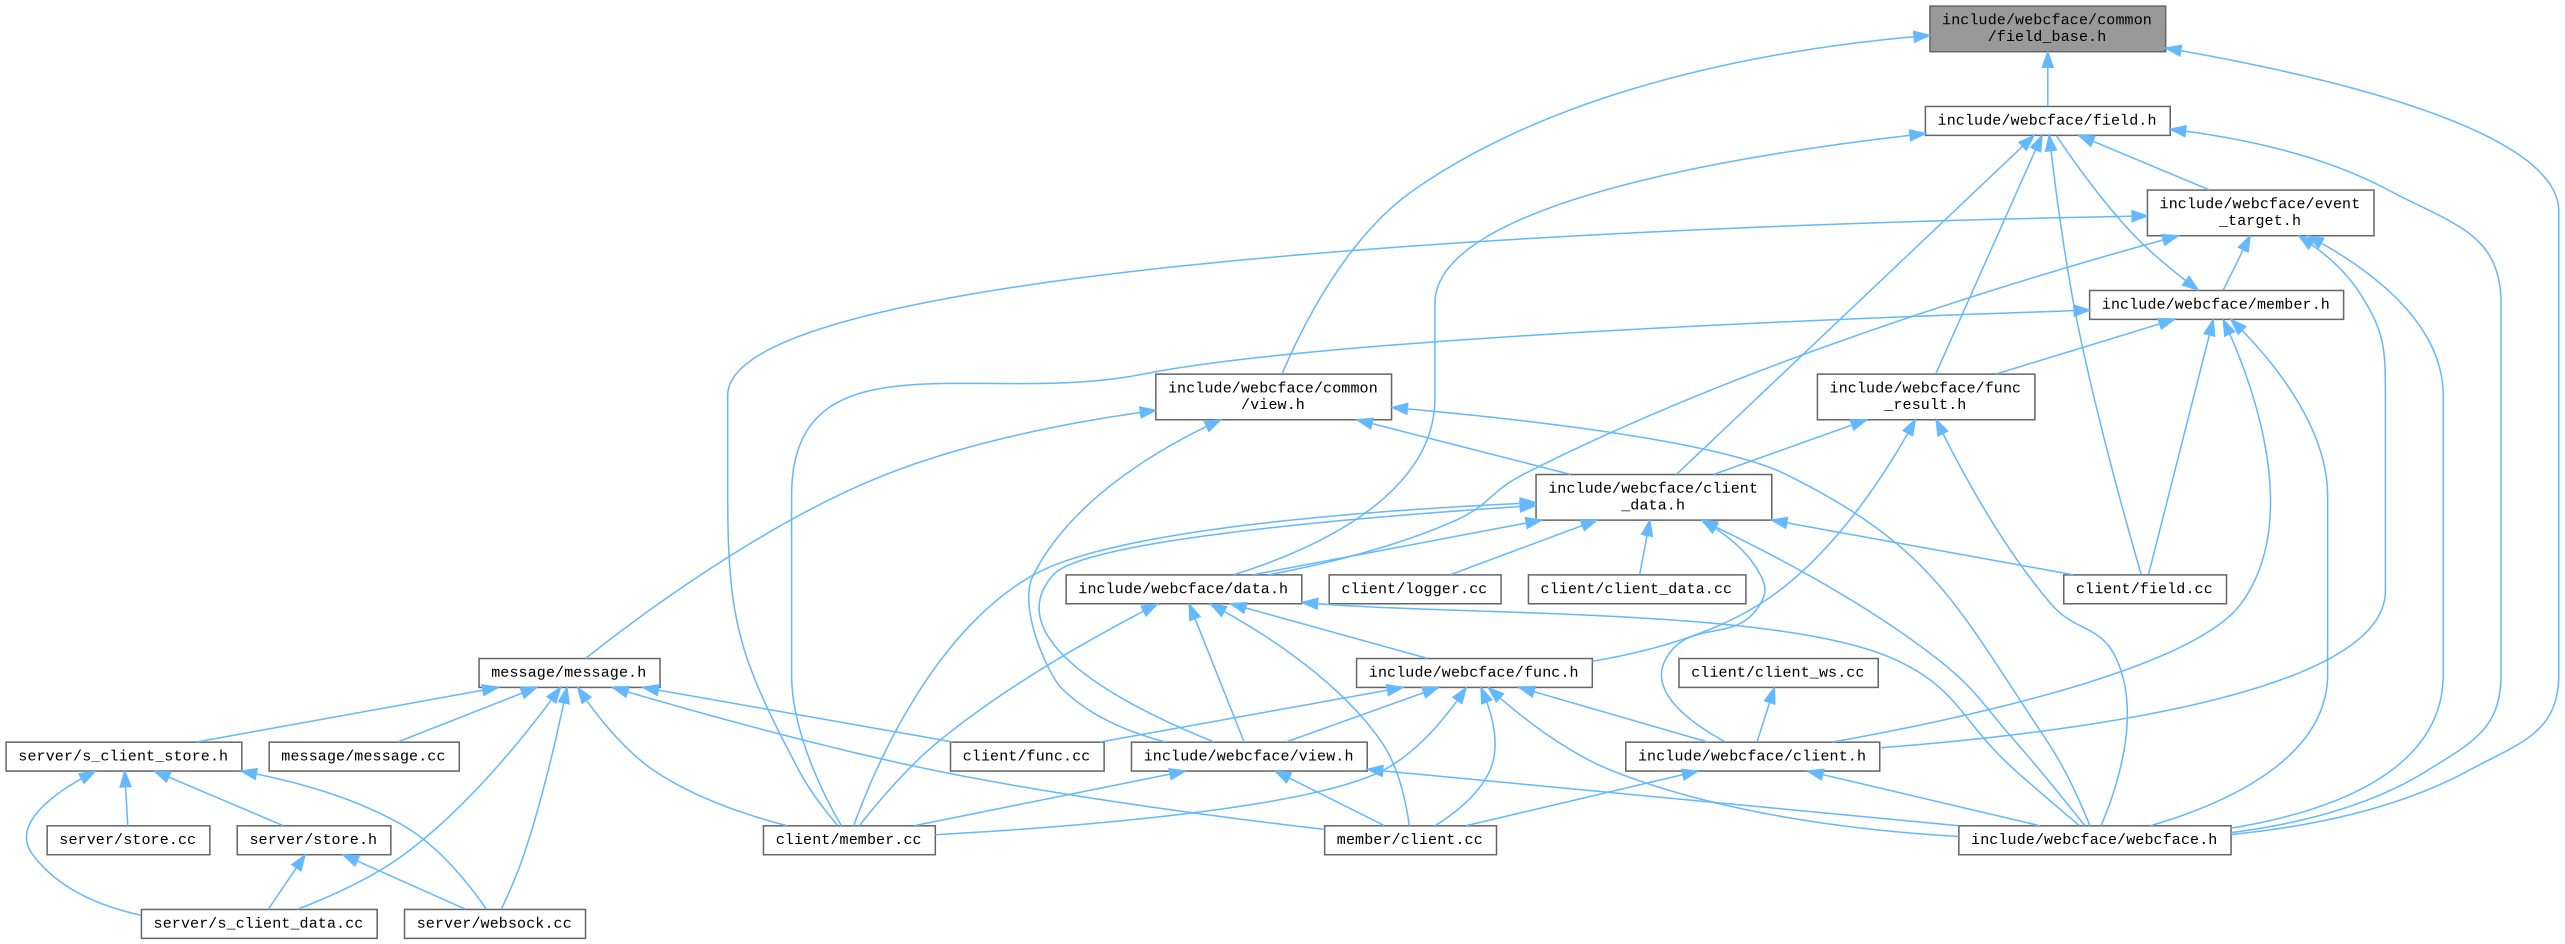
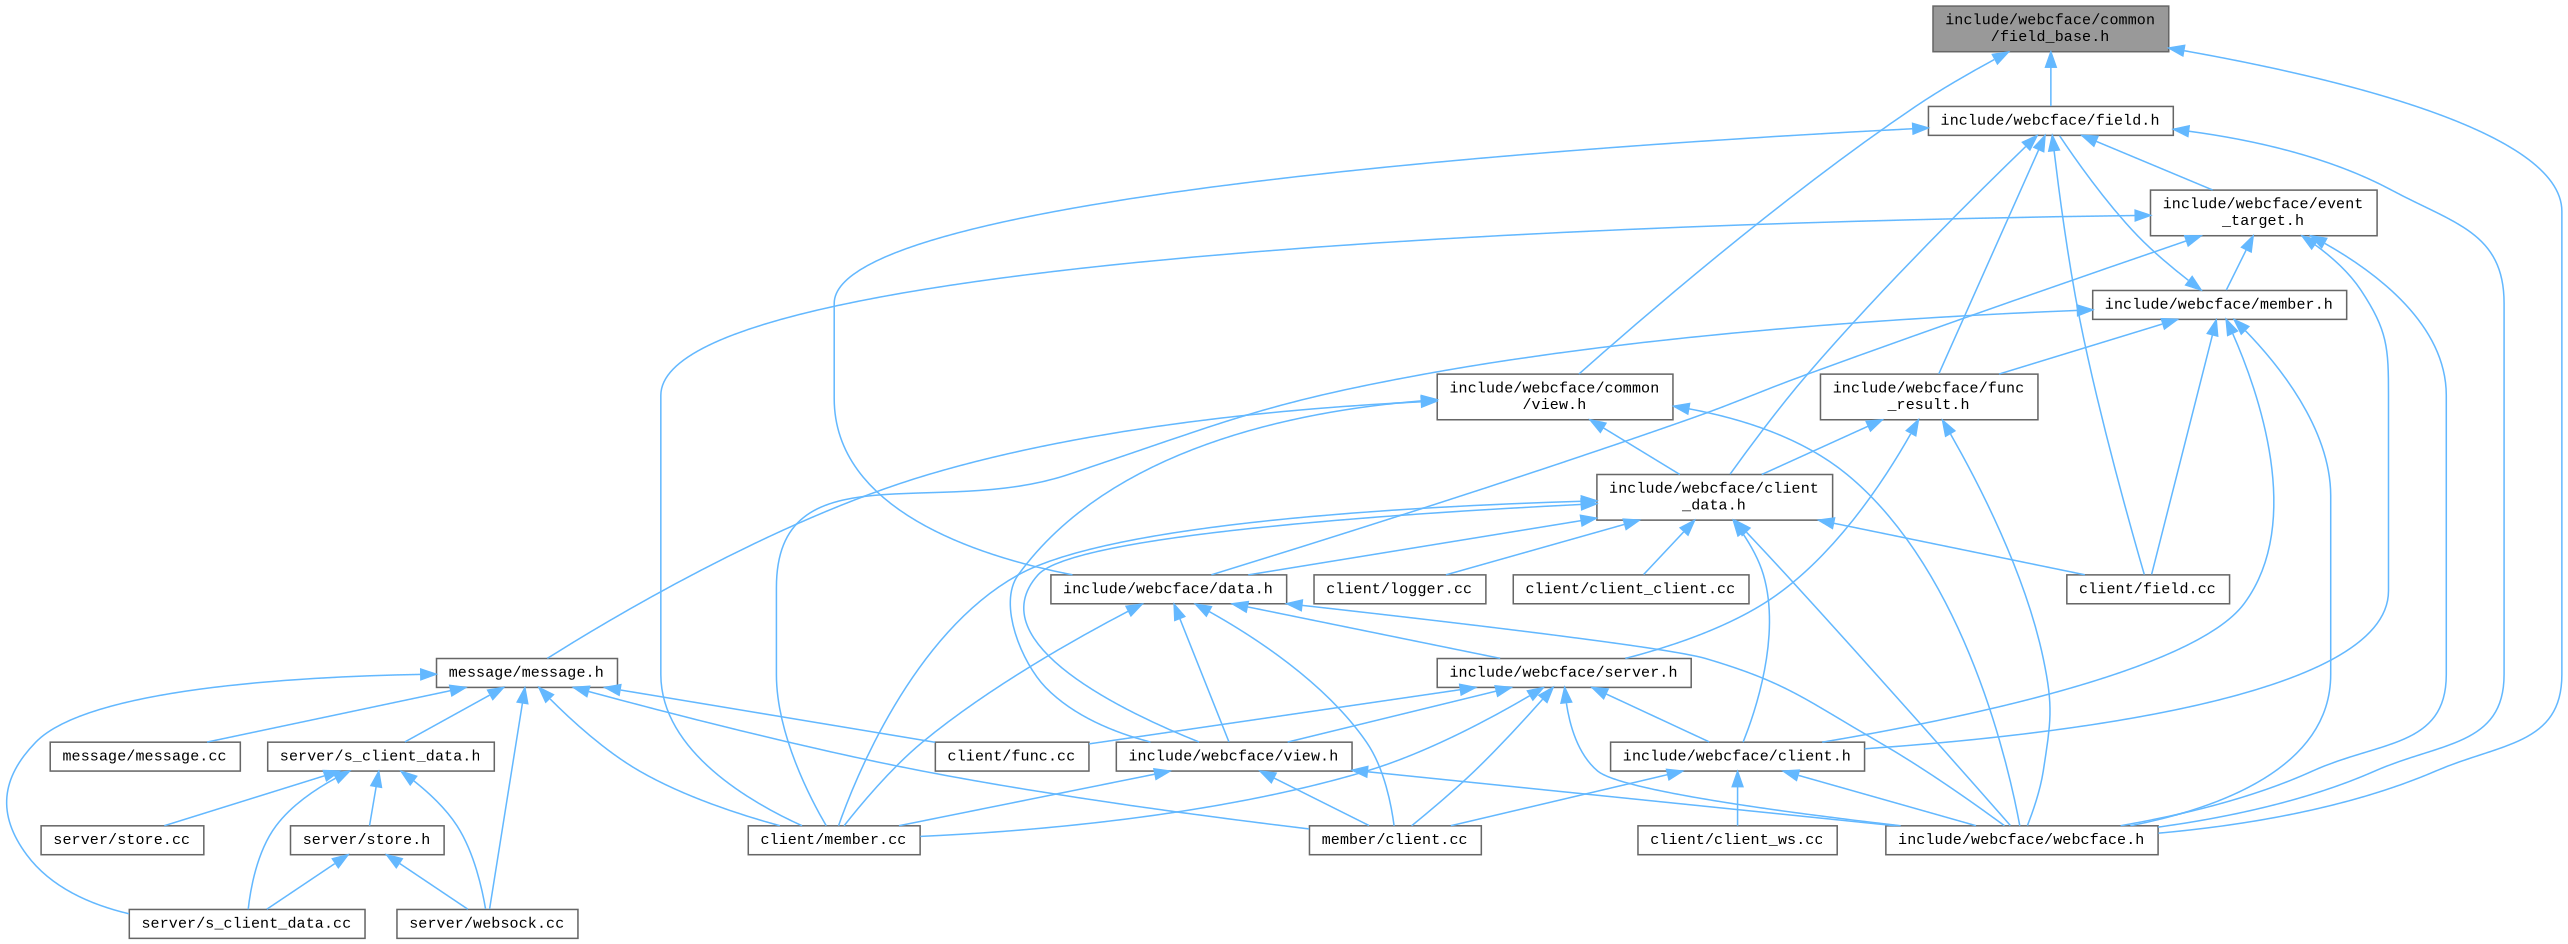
(1637, 589) -> (1631, 589)
(1474, 673) -> (1564, 673)
(1763, 722) -> (1738, 806)
(124, 757) -> (381, 757)
